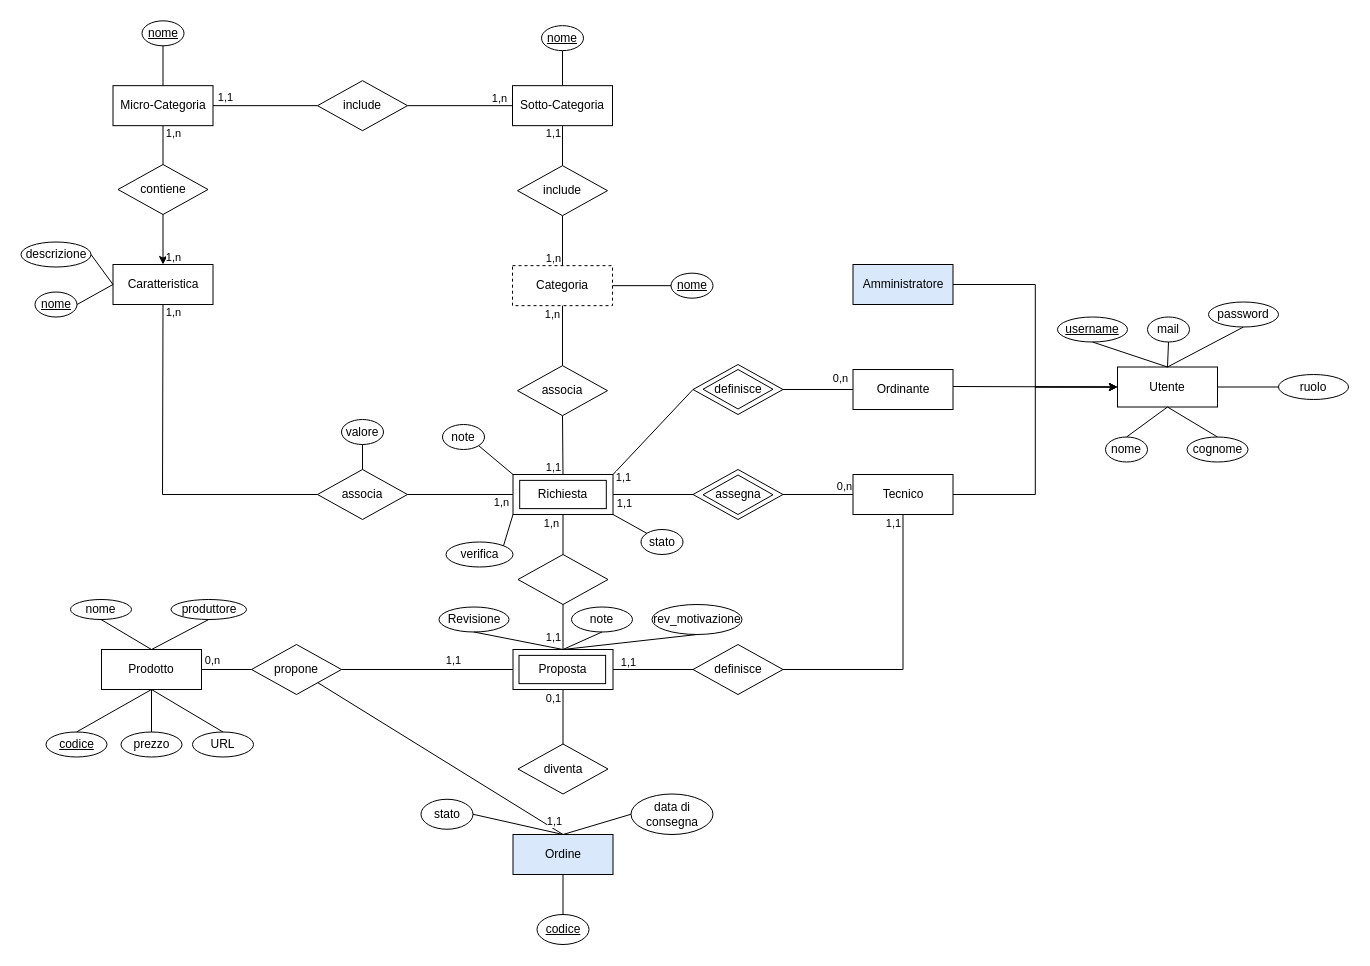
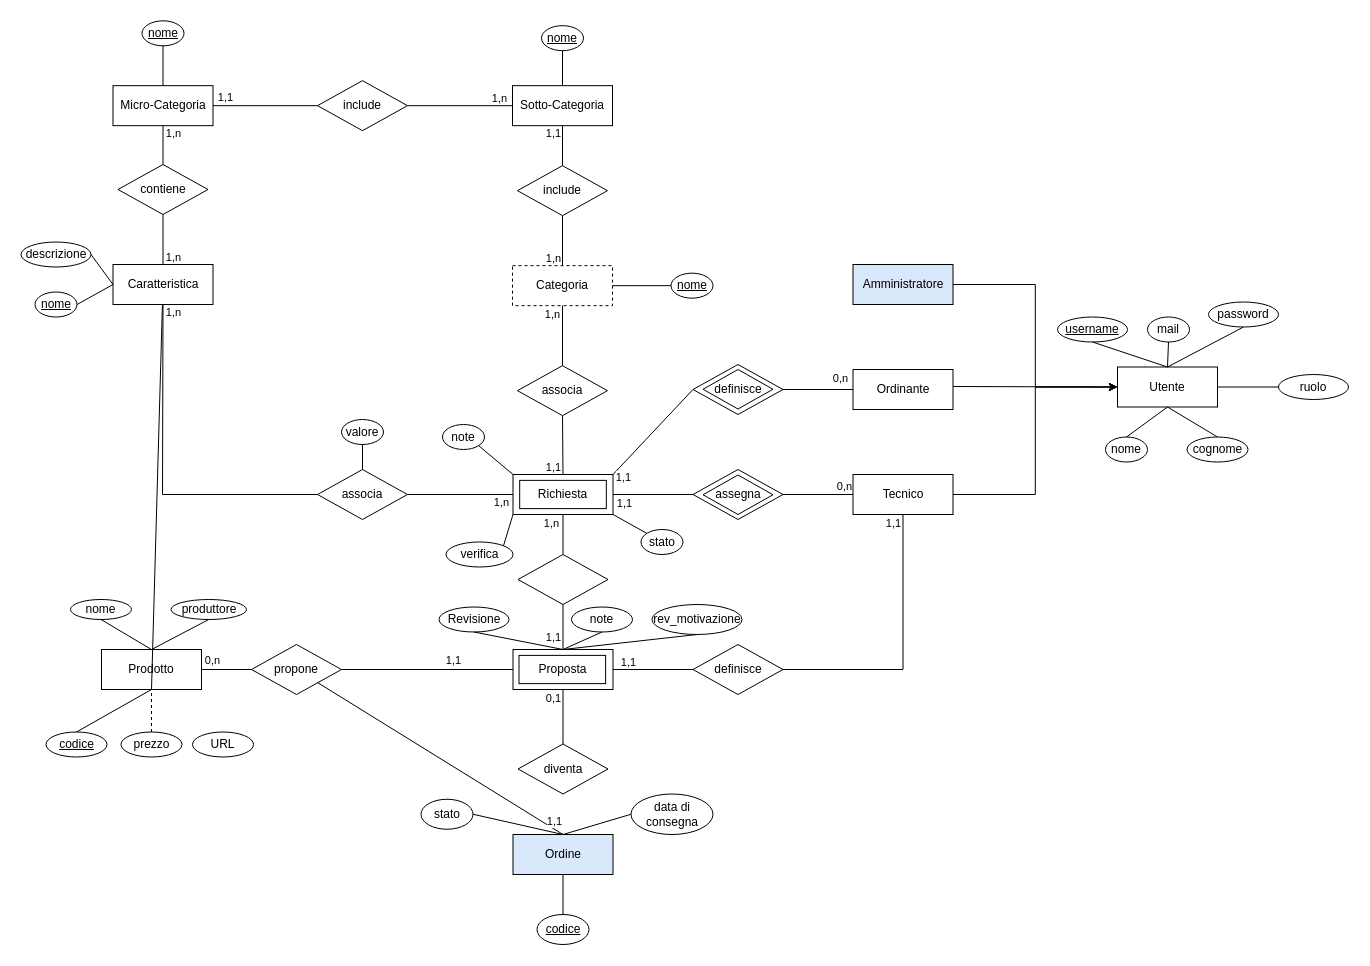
(163, 256) -> (163, 258)
(152, 711) -> (152, 711)
(188, 711) -> (157, 513)
